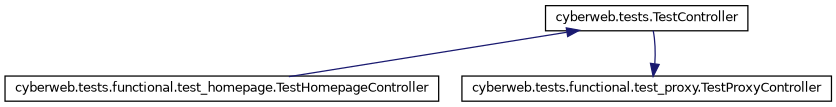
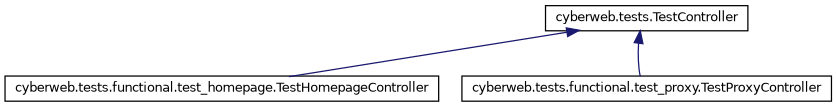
(655, 47) -> (638, 60)
